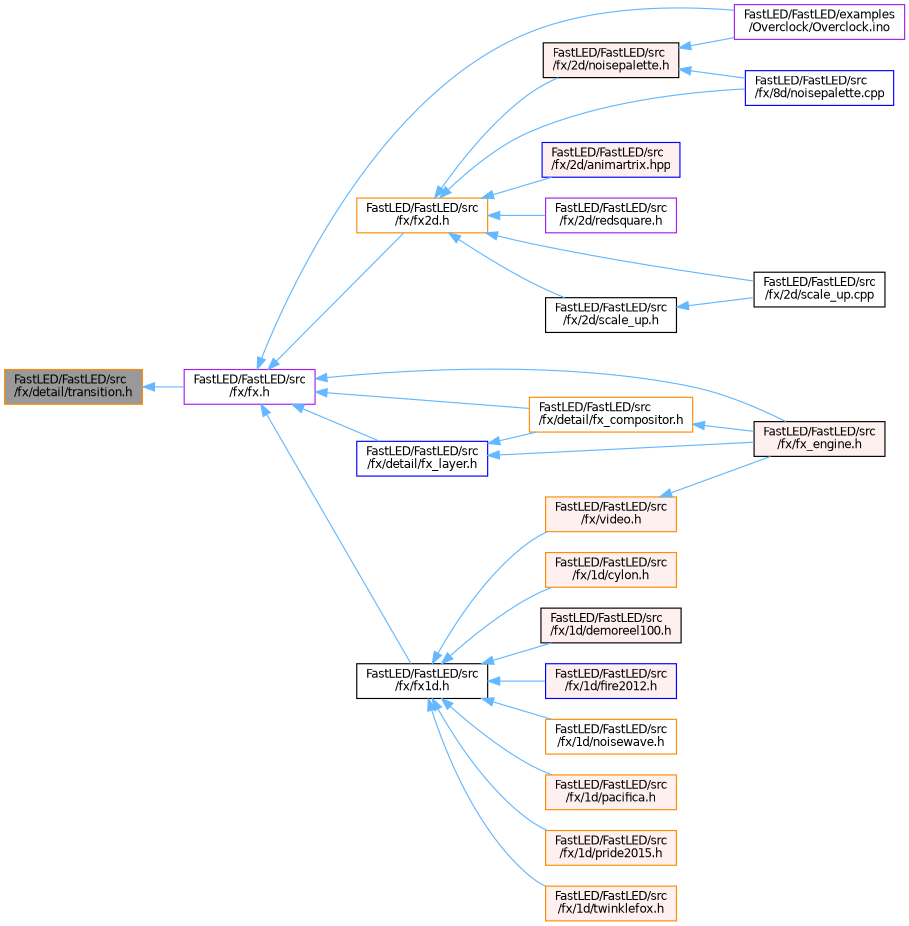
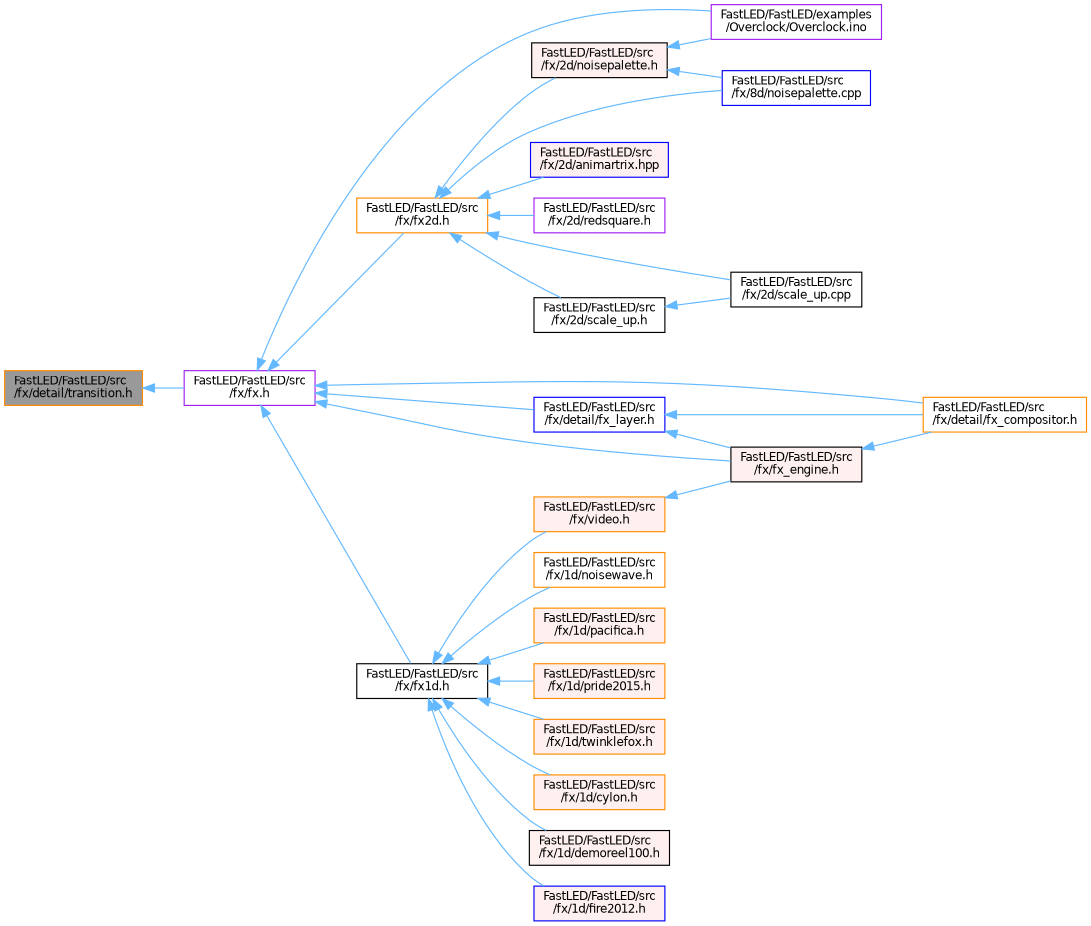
(729, 428) -> (903, 439)
